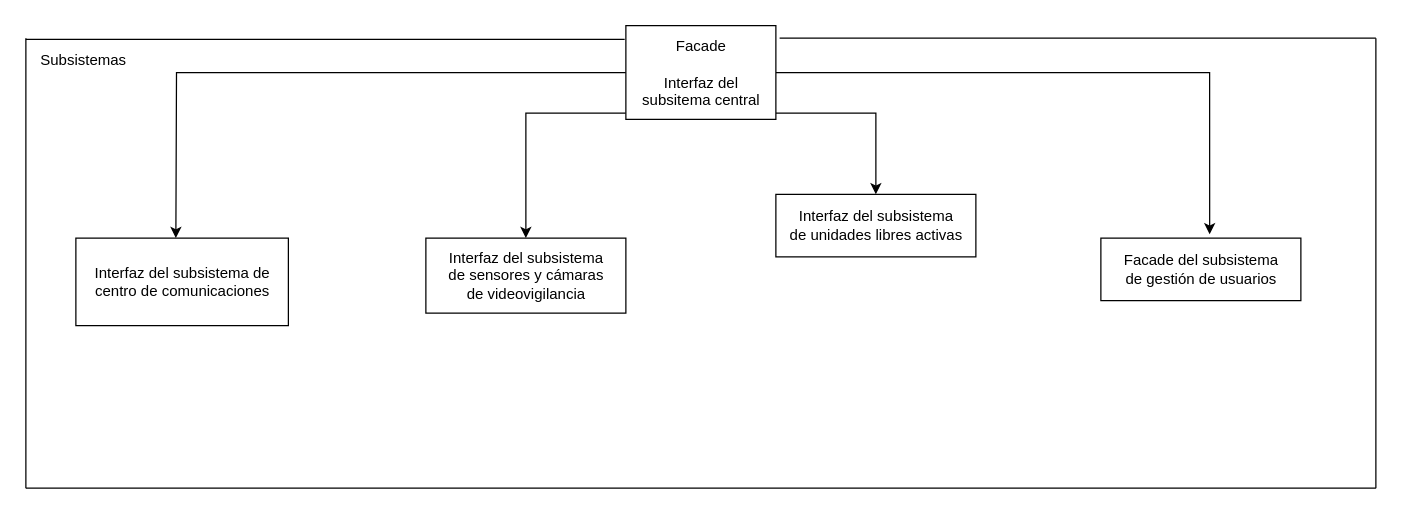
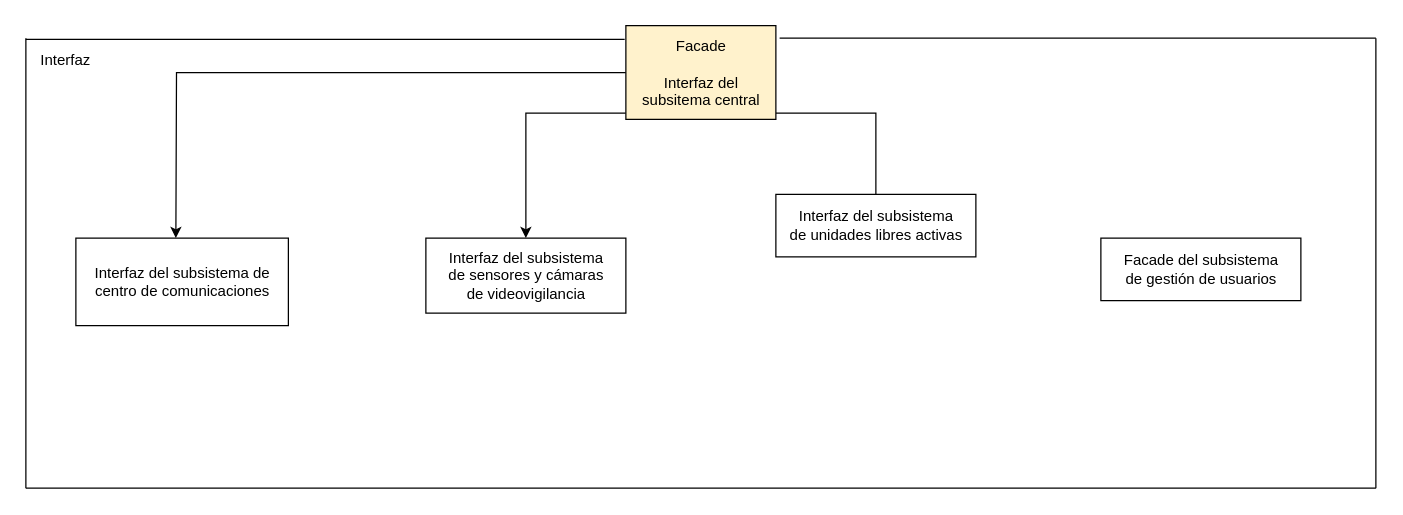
(85, 61) -> (74, 61)
(701, 73) -> (701, 73)
(1069, 73) -> none
(876, 184) -> (876, 187)
